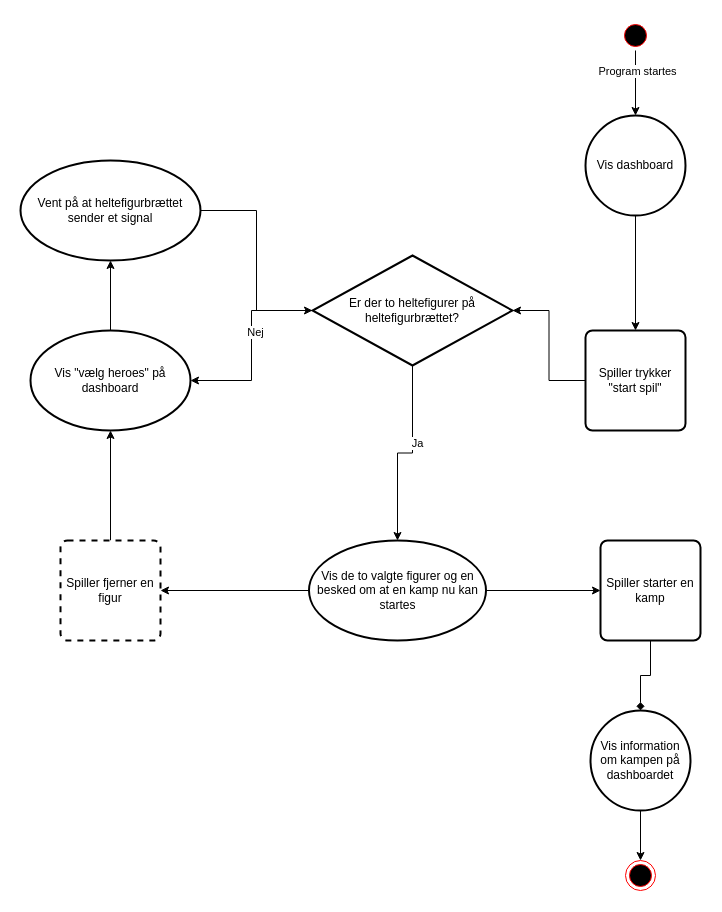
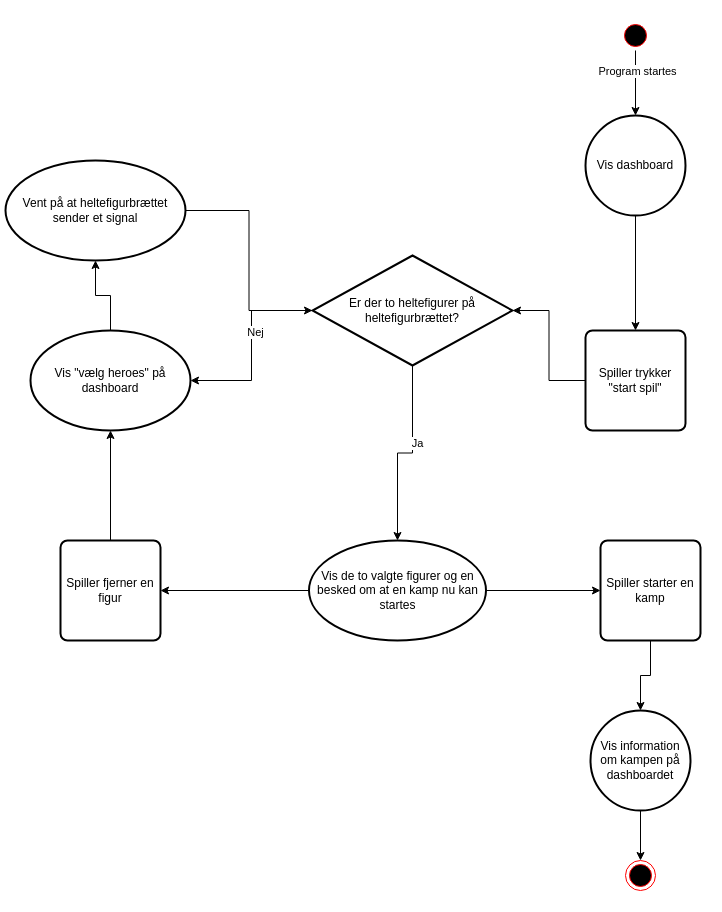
(111, 211) -> (96, 211)
(111, 591) -> (111, 591)
(641, 702) -> (641, 702)
